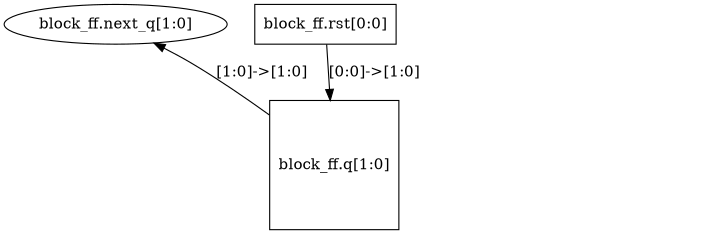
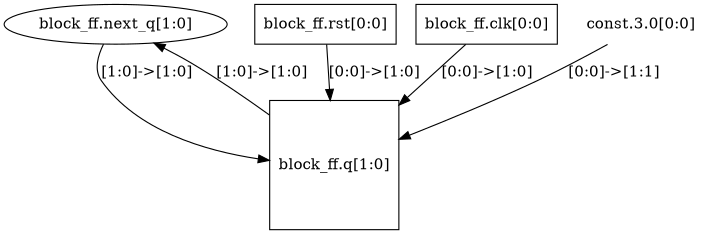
none -> (487, 24)
none -> (641, 24)
none -> (155, 126)
